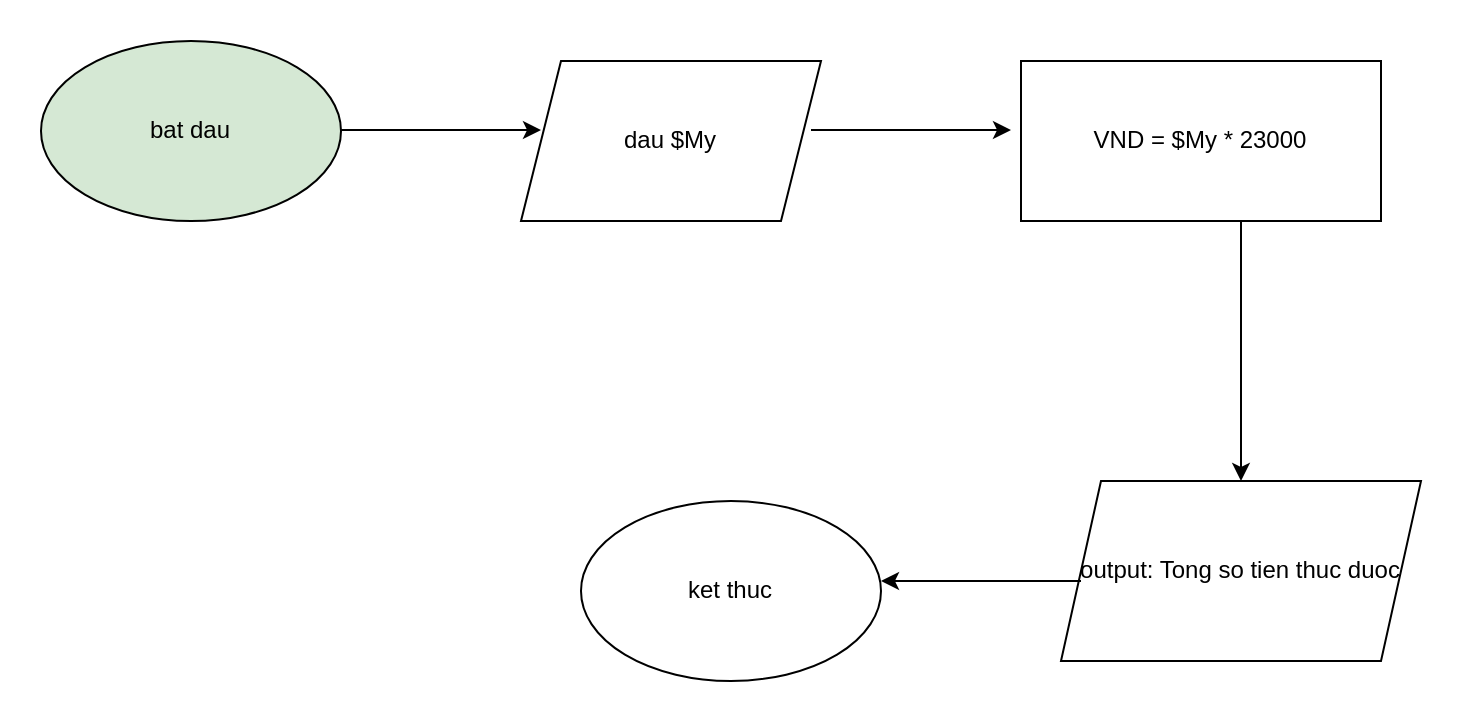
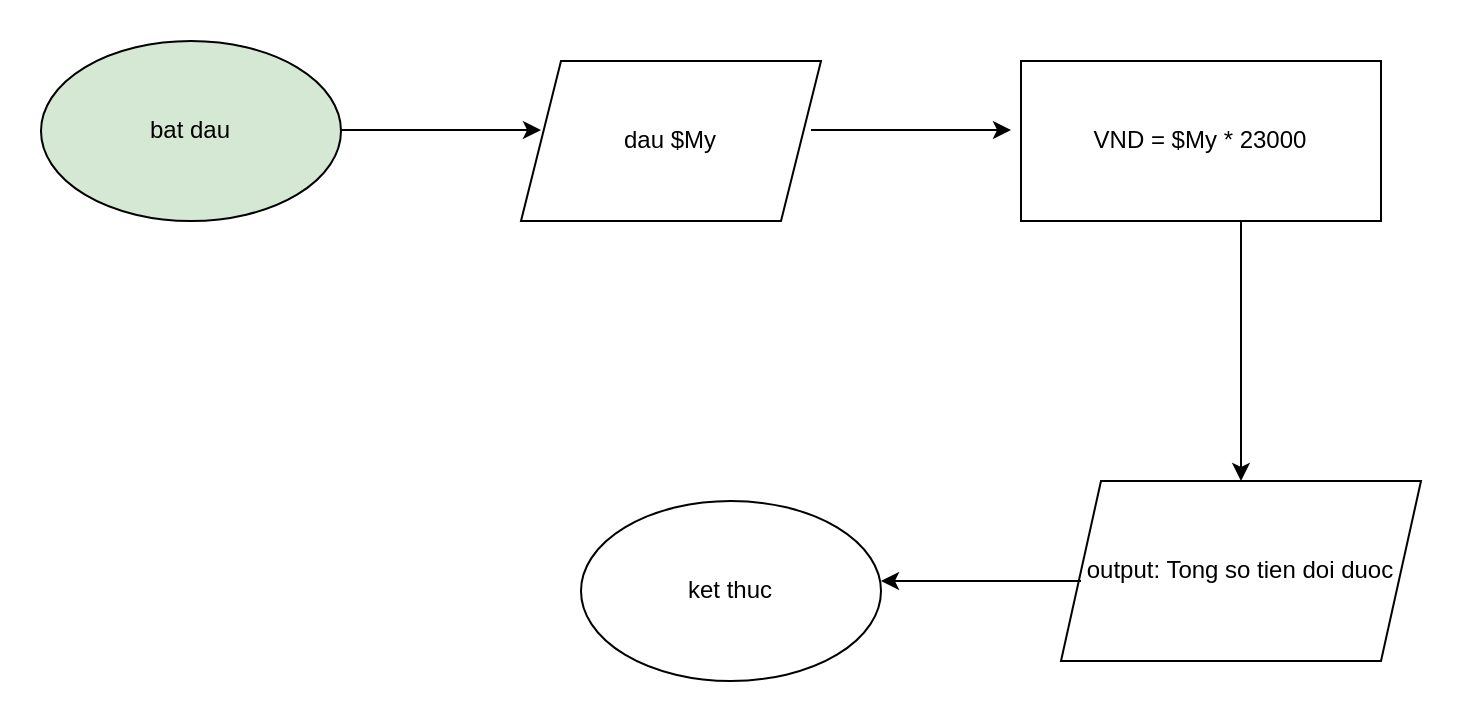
(1241, 571) -> (1241, 571)
